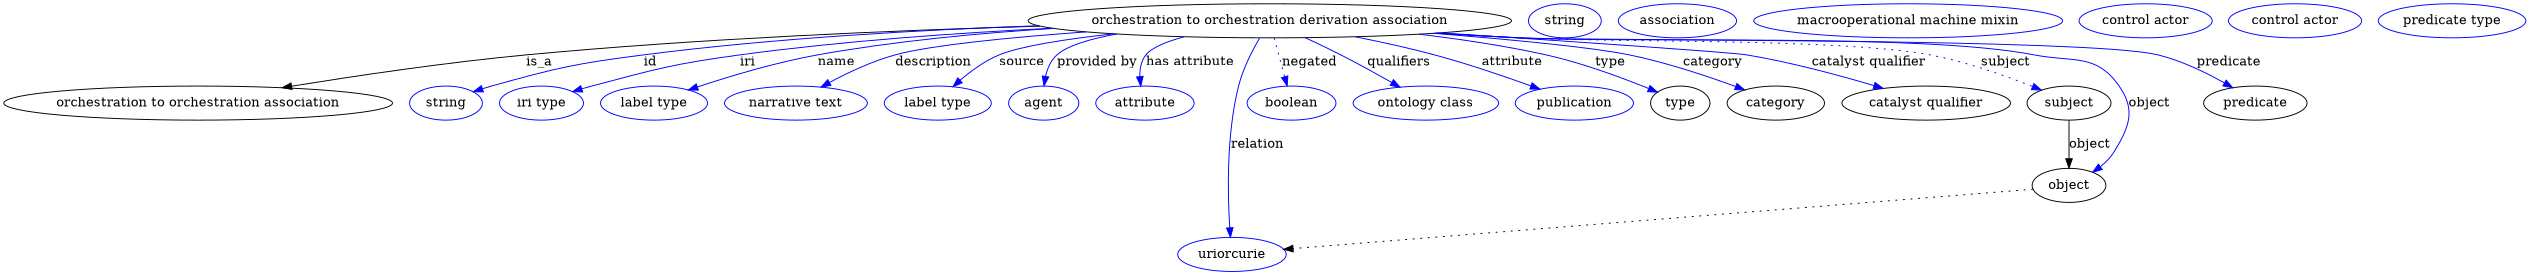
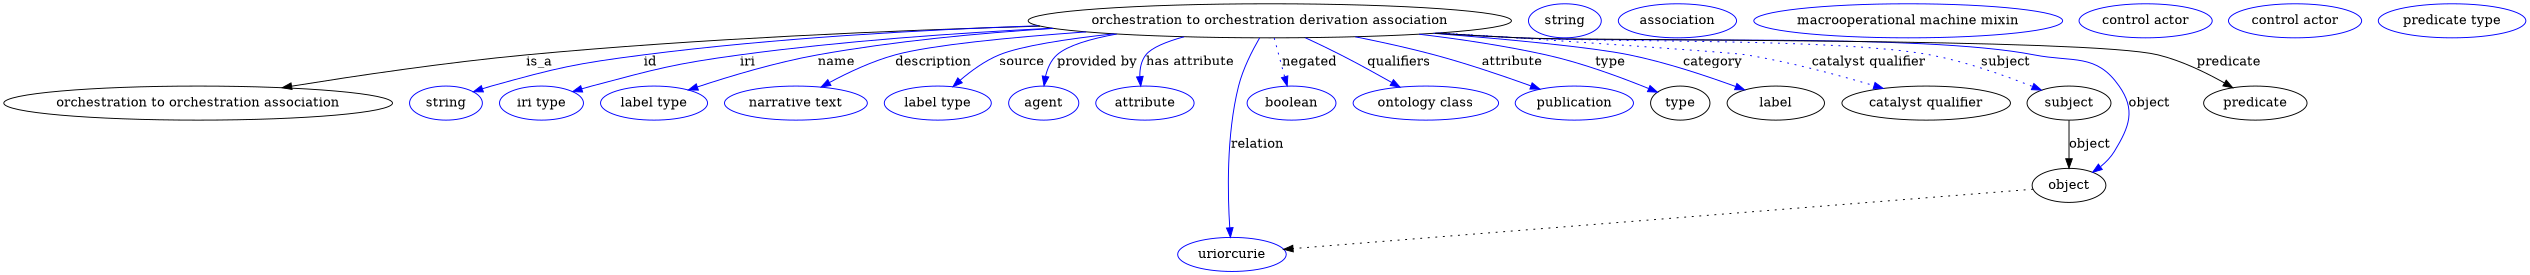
(2012, 45) -> (2012, 45)
(1659, 48) -> (1659, 48)
(1776, 103) -> (1776, 103)
